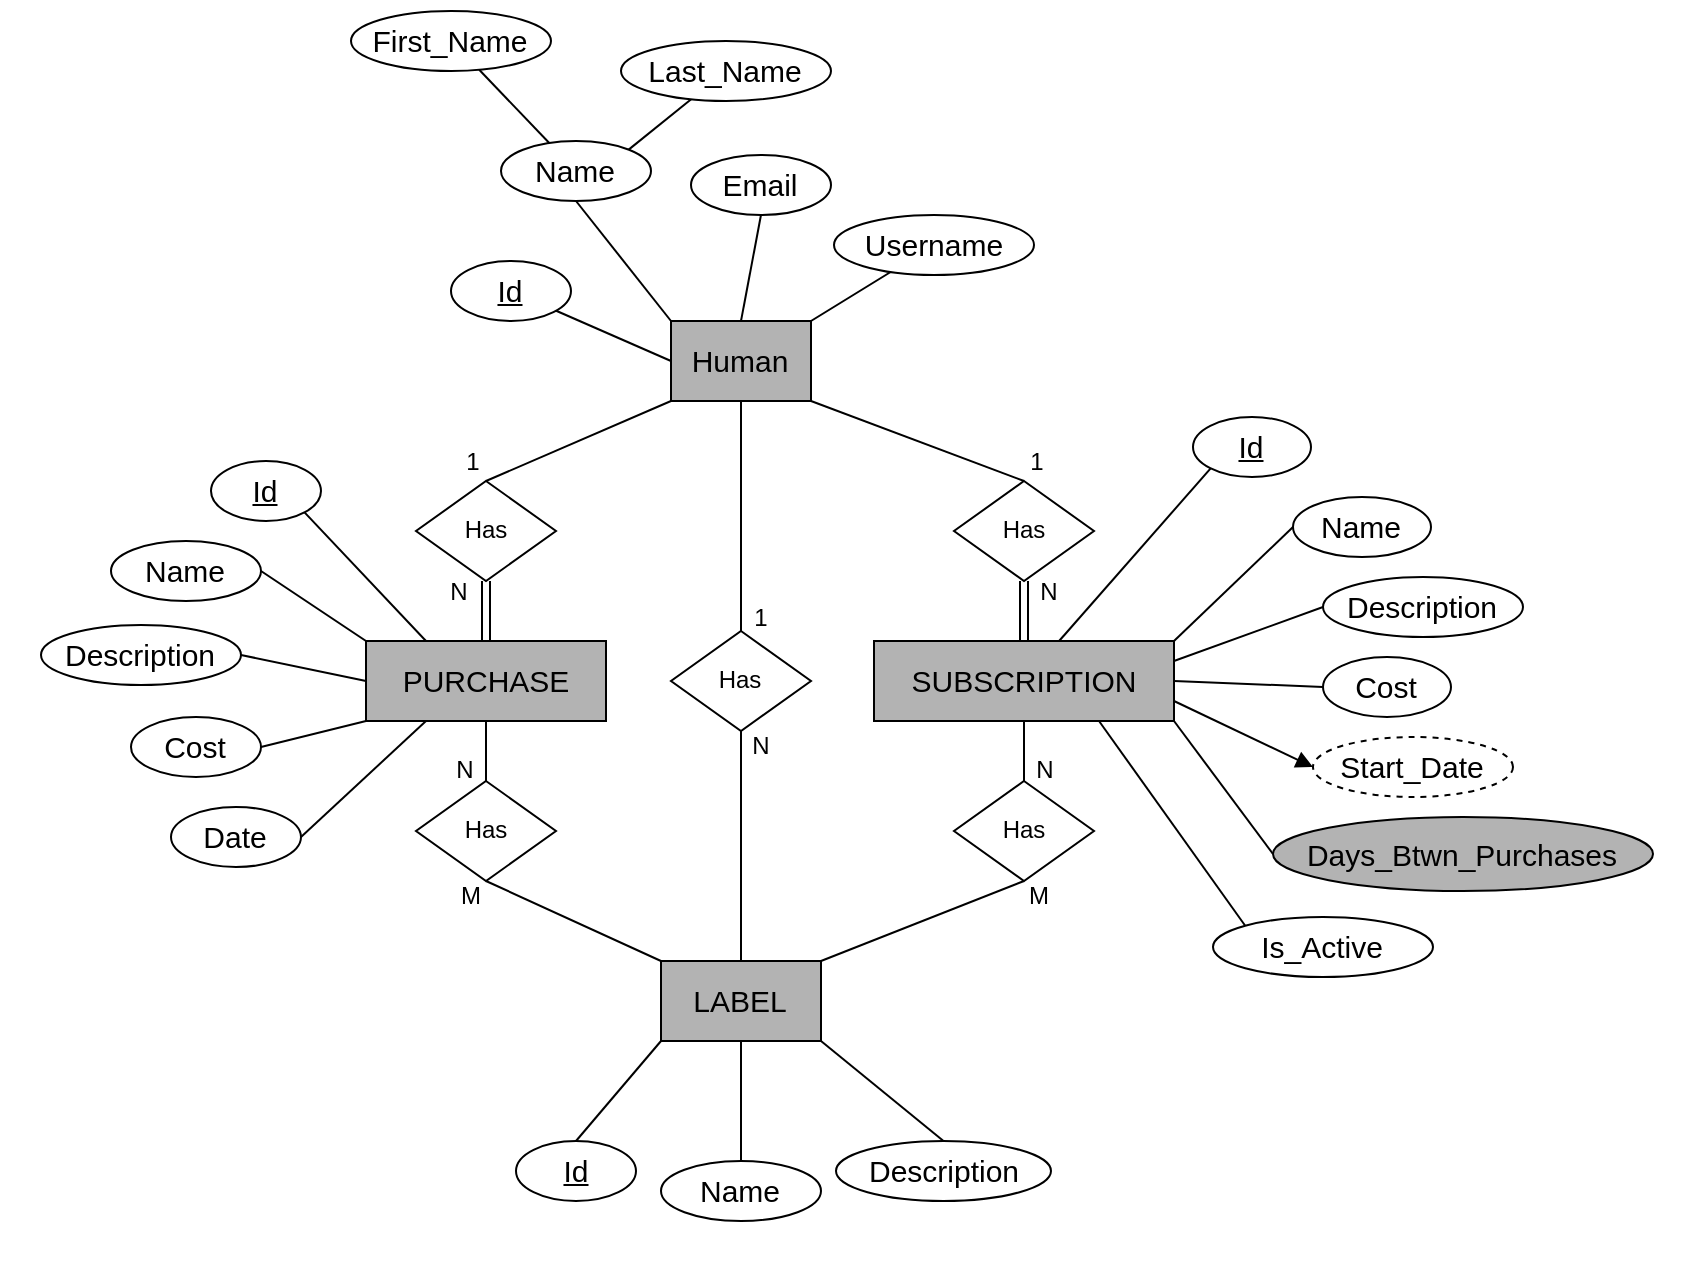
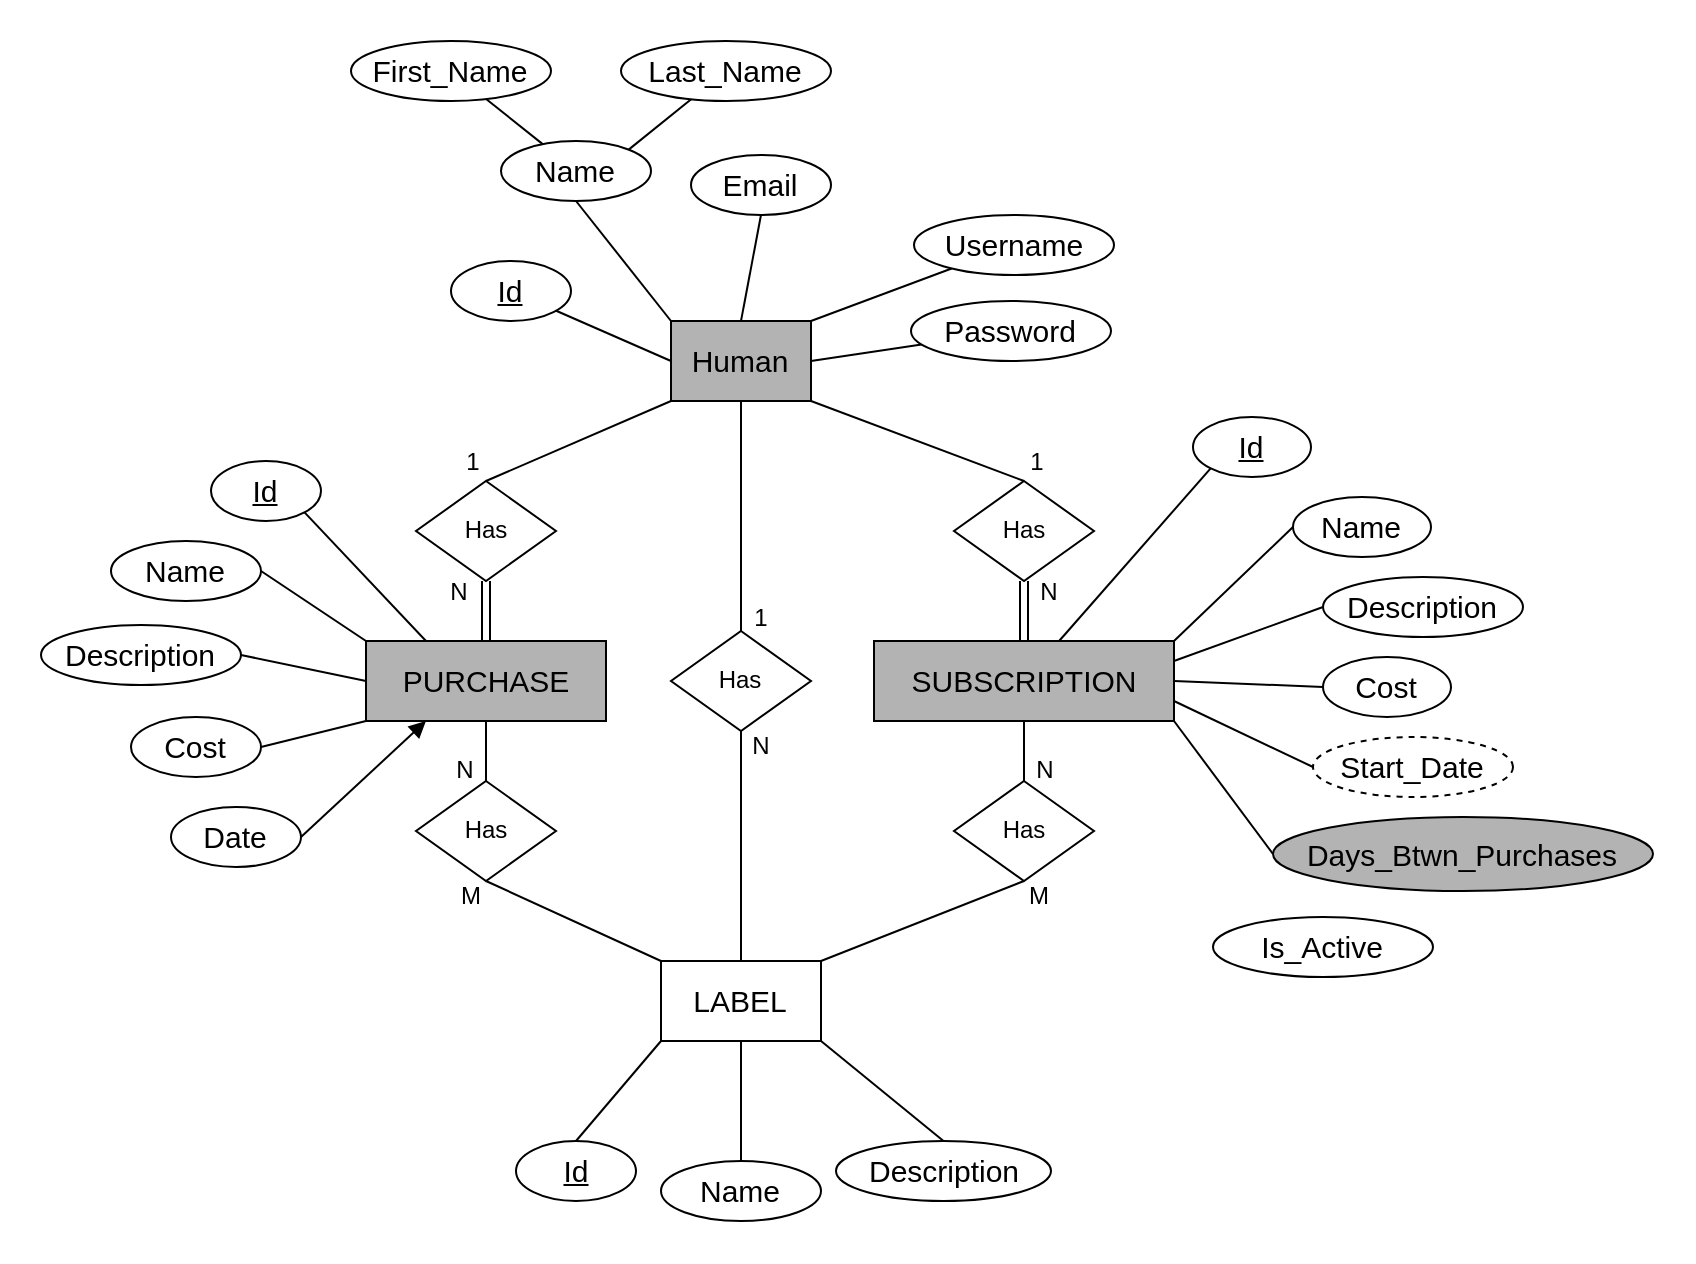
(451, 41) -> (451, 71)
(934, 245) -> (1014, 245)
none -> (1011, 331)
none -> (867, 353)
(419, 728) -> (413, 733)
(1297, 759) -> (1303, 762)
(1172, 823) -> none
(741, 1001) -> (741, 1001)
